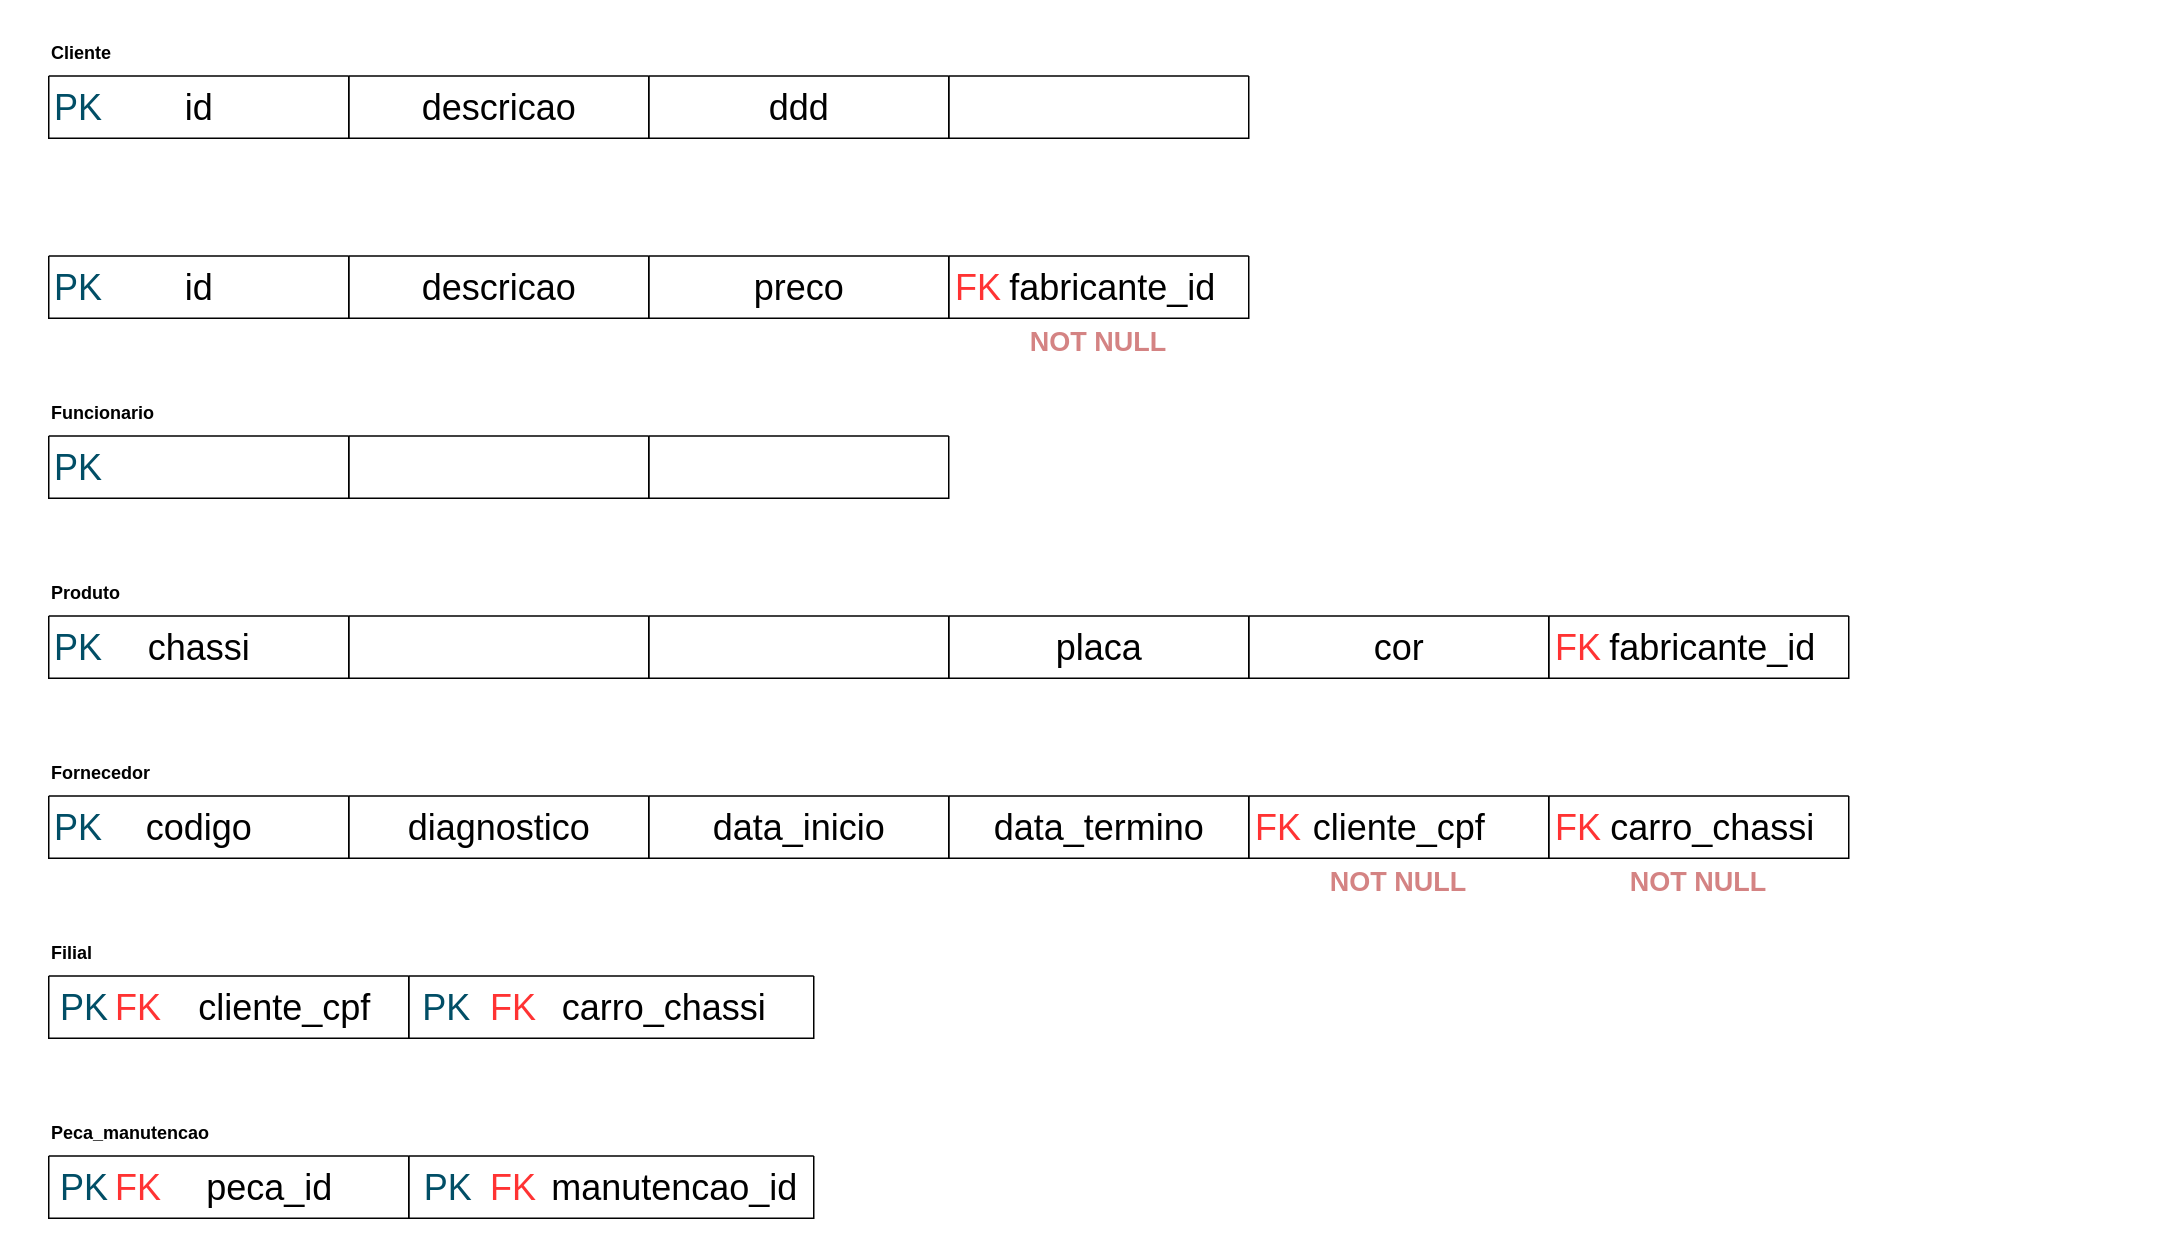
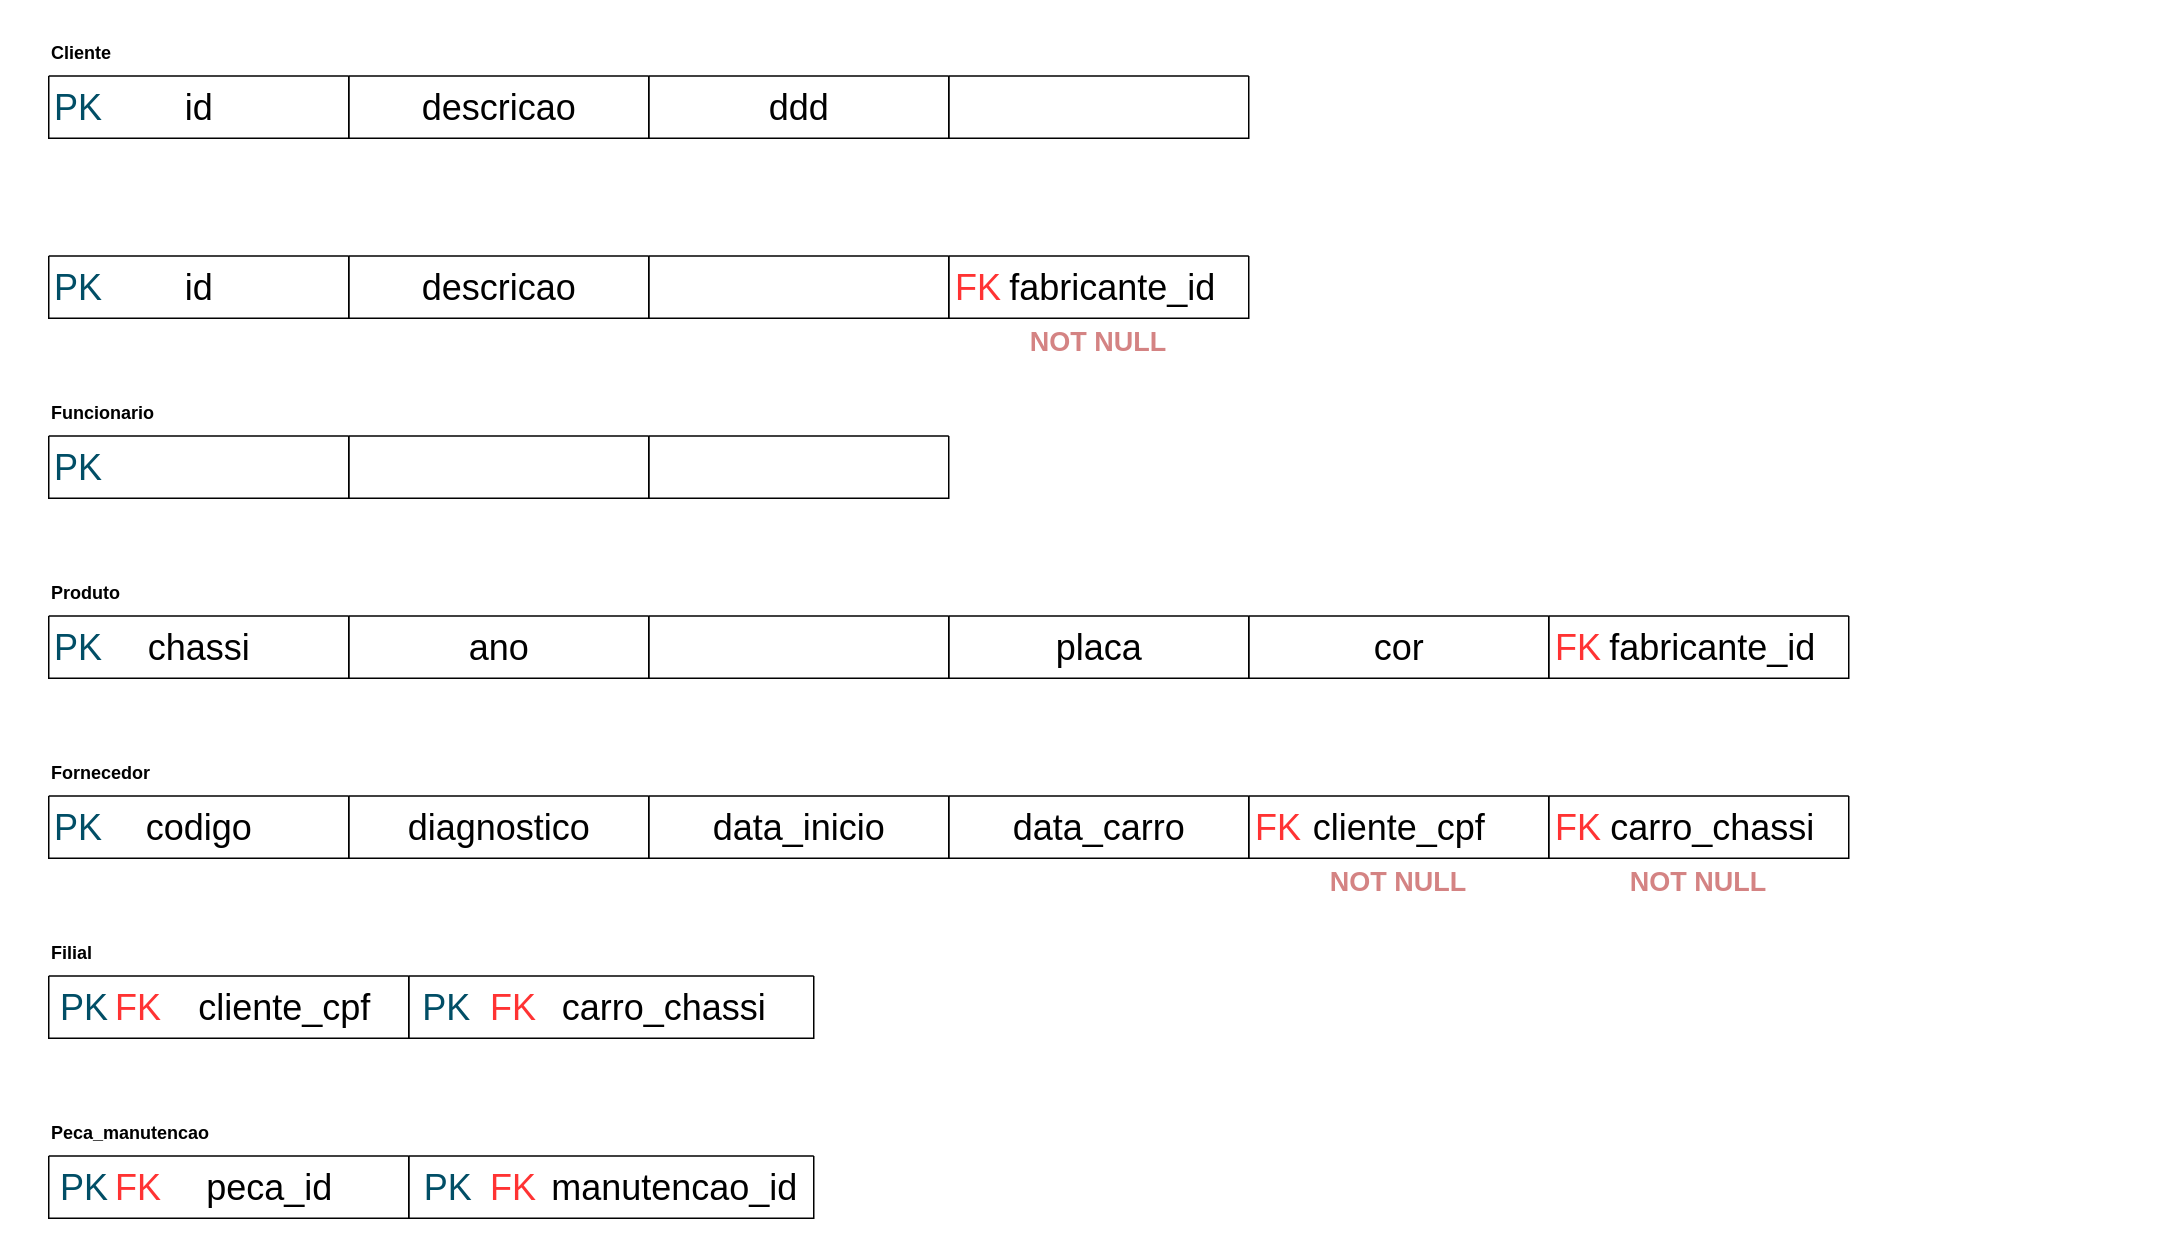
(799, 288) -> none
none -> (499, 648)
(1100, 829) -> (1100, 829)
